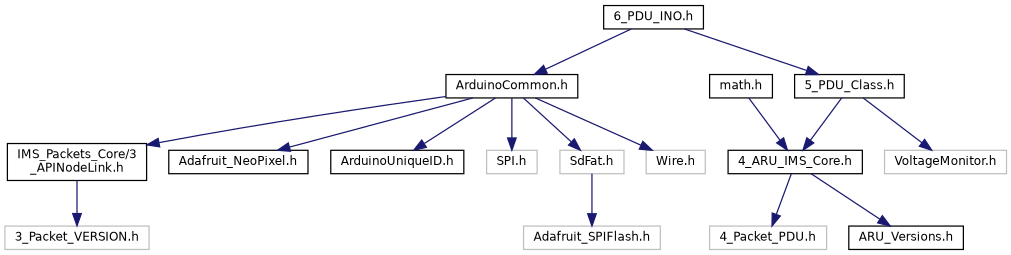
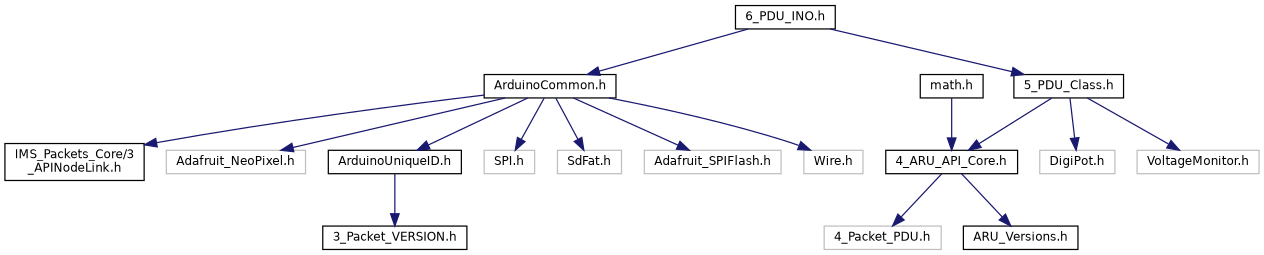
(238, 162) -> (236, 162)
(795, 162) -> (952, 162)
none -> (1077, 162)
(592, 194) -> (626, 122)
(77, 197) -> (395, 194)
(77, 238) -> (395, 238)
